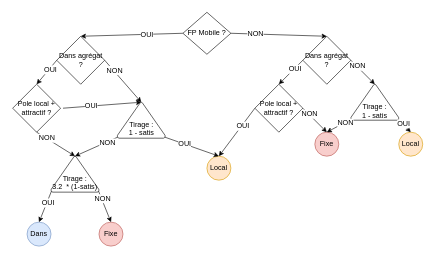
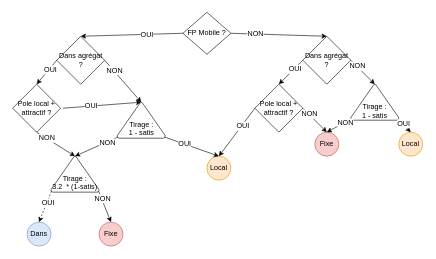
(42, 213) -> (42, 213)
